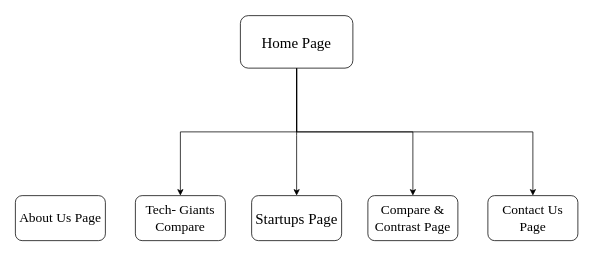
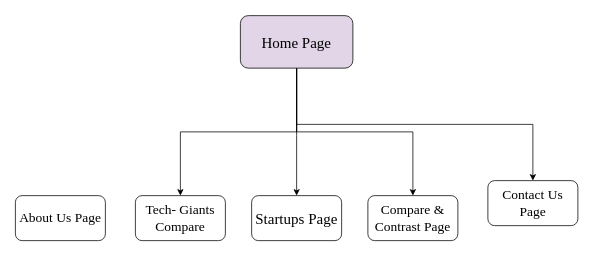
(297, 42) -> (297, 42)
(533, 218) -> (533, 203)
